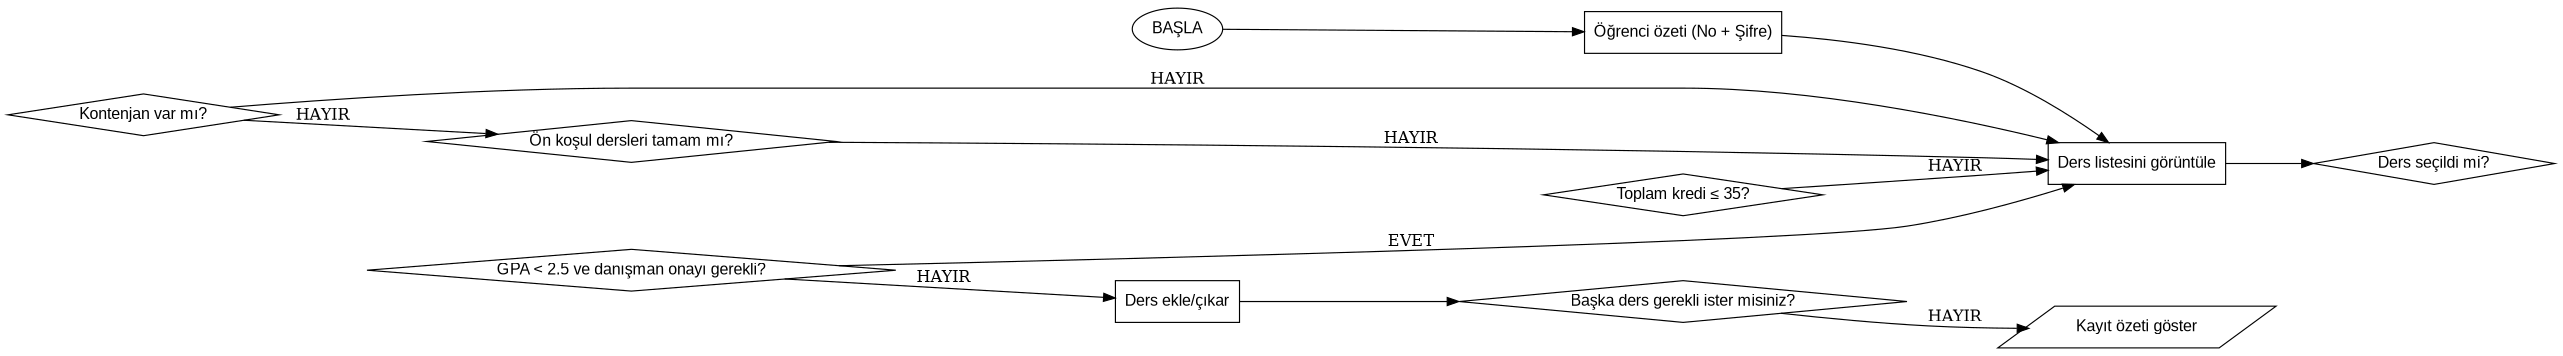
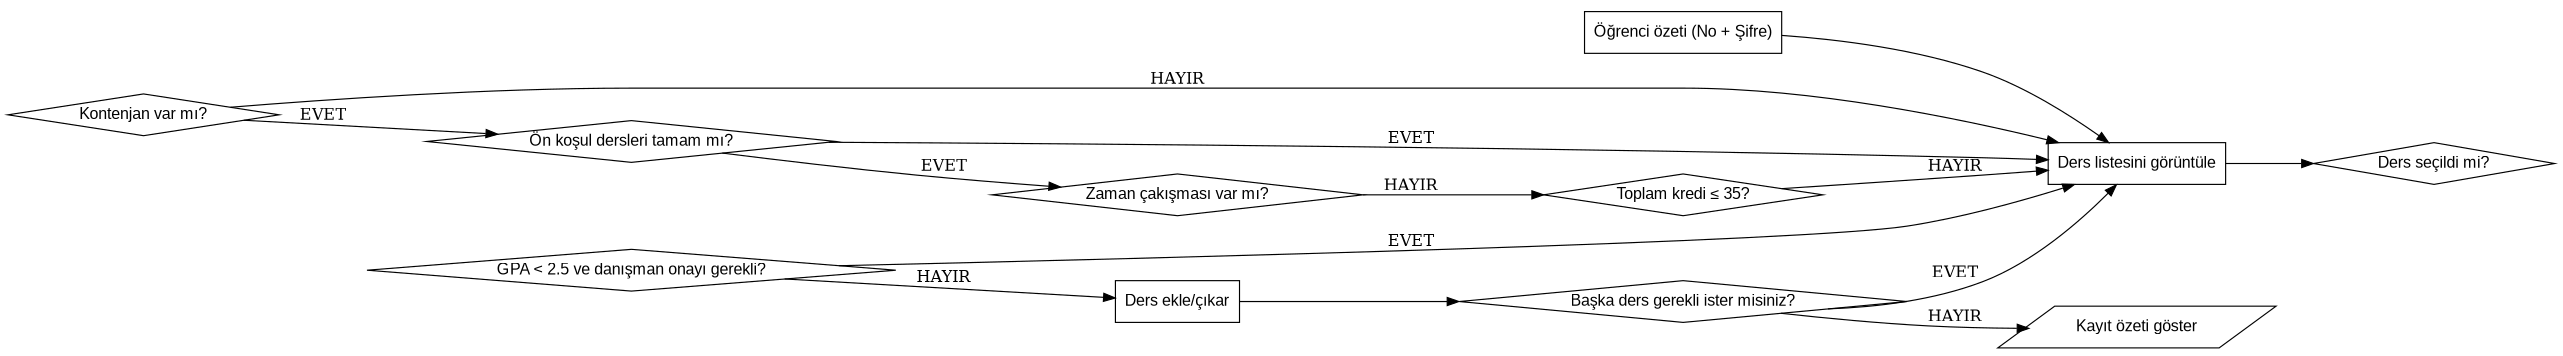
(1177, 29) -> none
(323, 115) -> (323, 115)
(1411, 139) -> (1411, 139)
none -> (1177, 195)
none -> (1981, 282)
